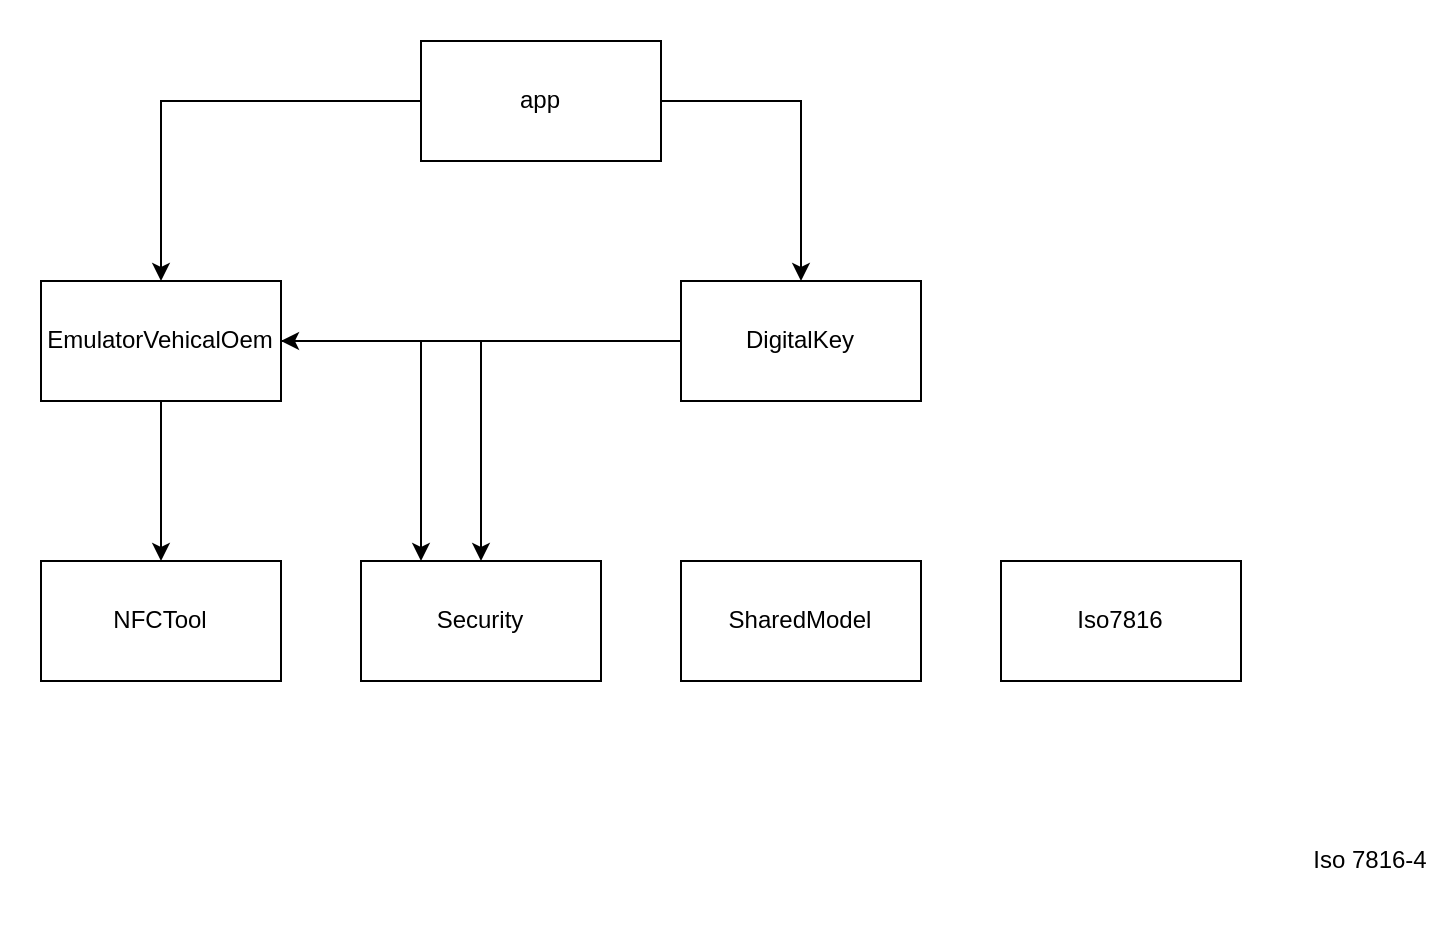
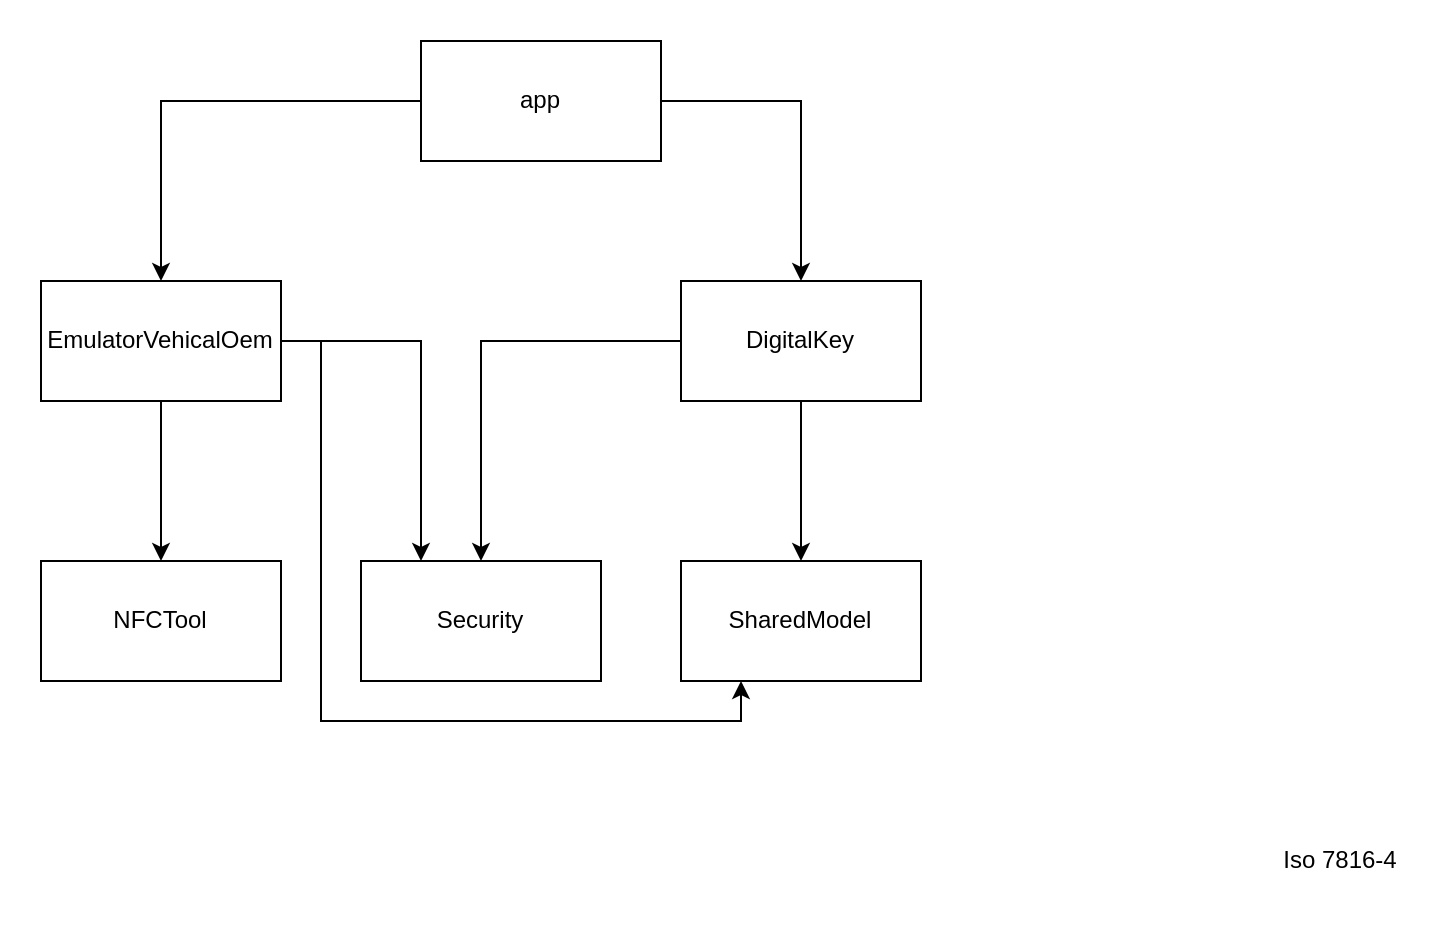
(452, 341) -> (801, 474)
(1121, 621) -> none
none -> (356, 721)
(1371, 861) -> (1341, 861)
